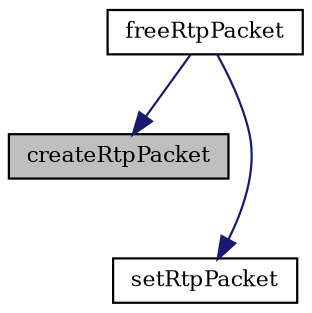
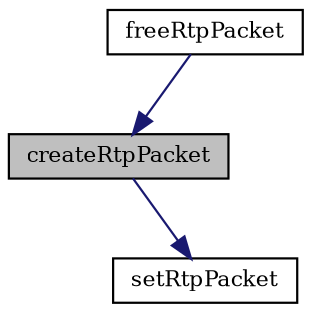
(251, 145) -> (155, 210)
